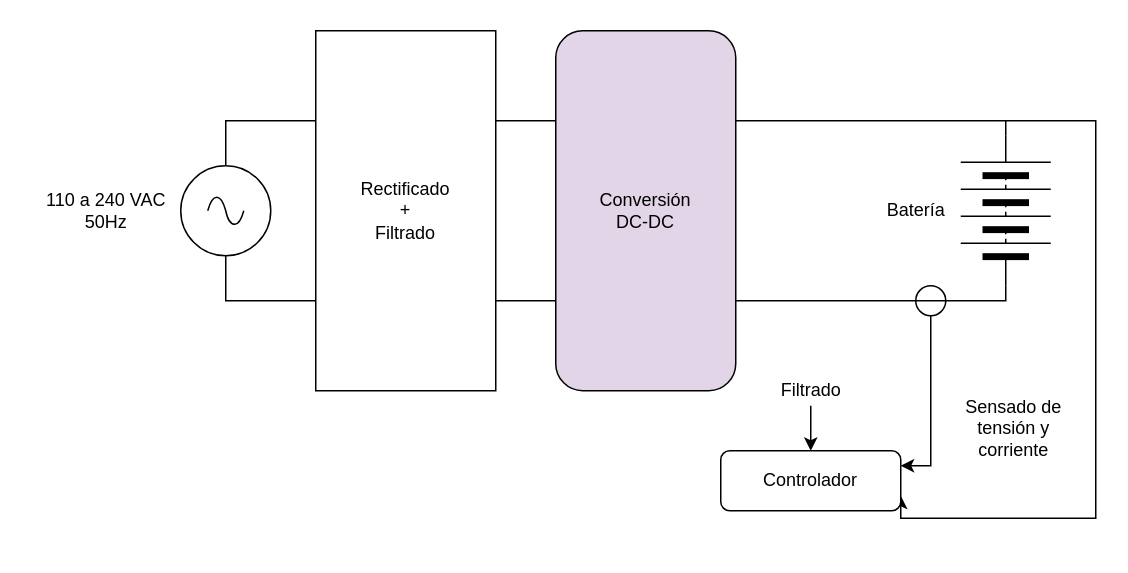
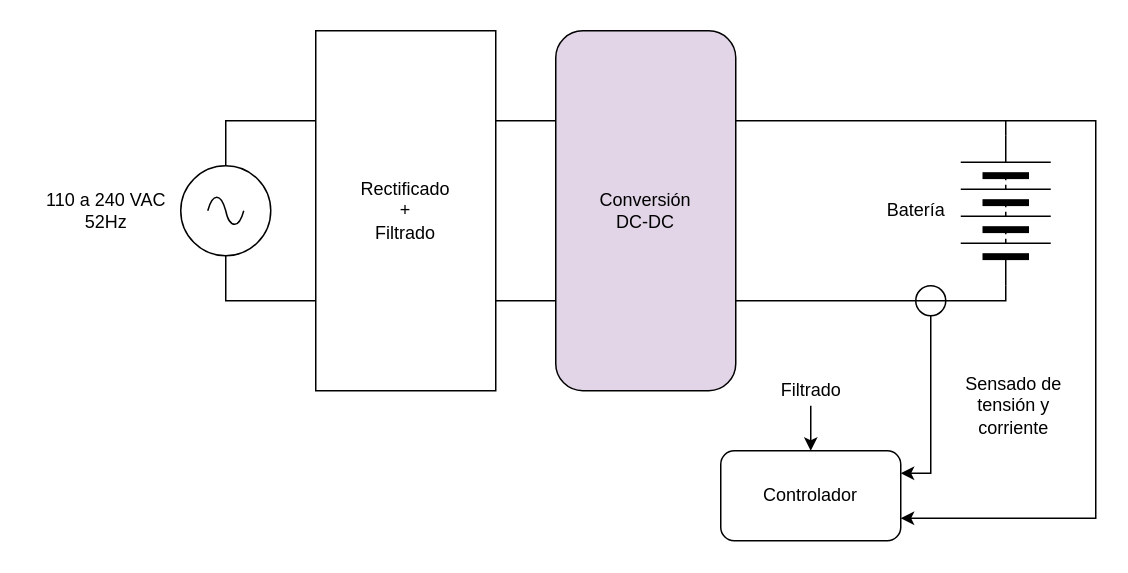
(107, 211) -> (107, 211)
(1013, 428) -> (1013, 406)
(811, 481) -> (811, 496)
